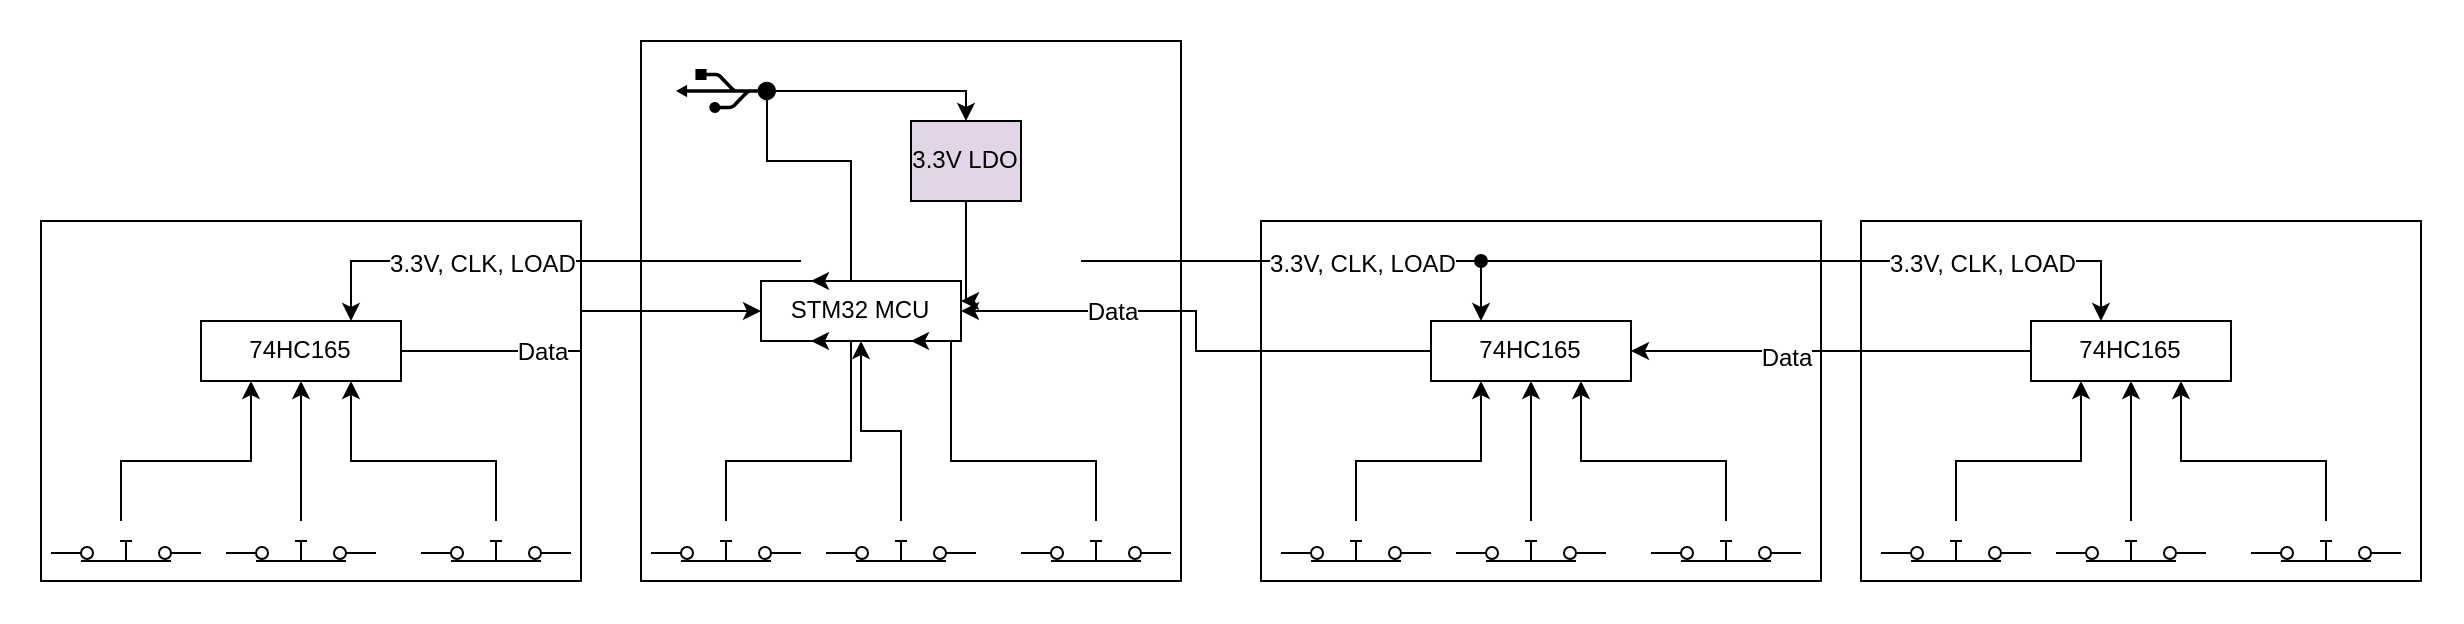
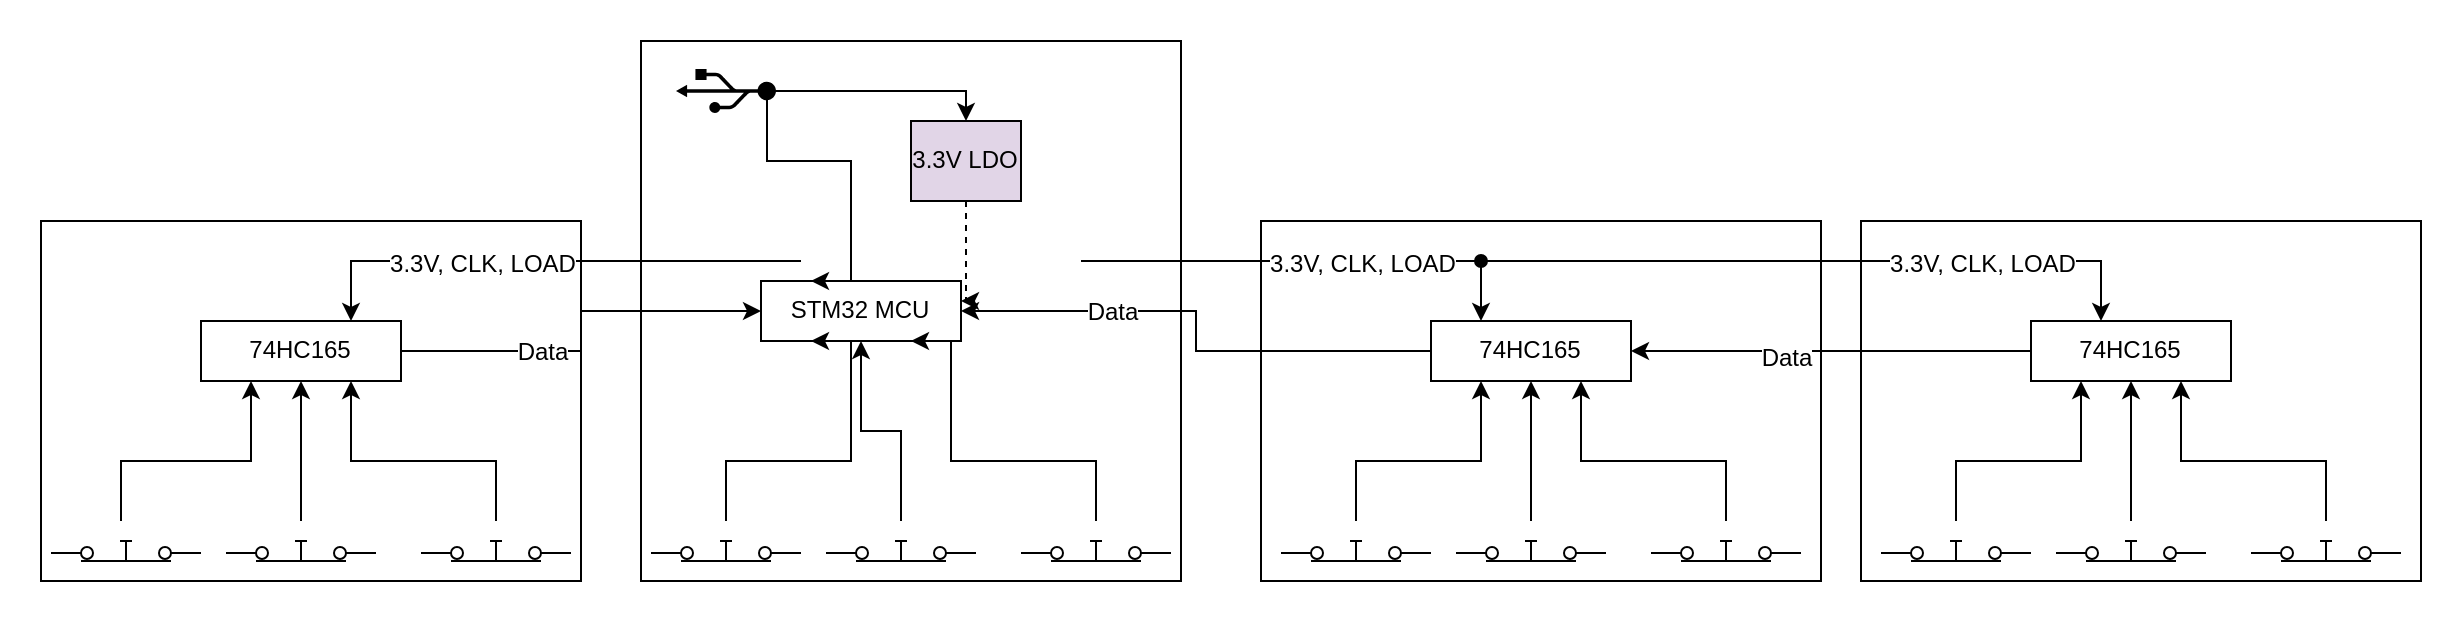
(966, 250) -> (966, 250)
